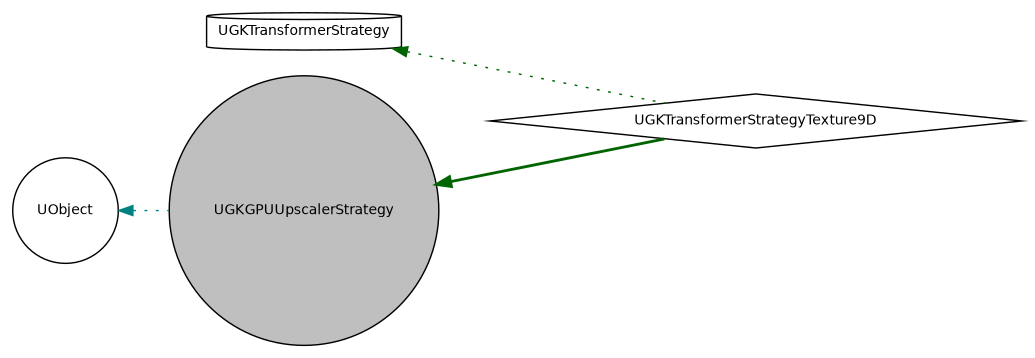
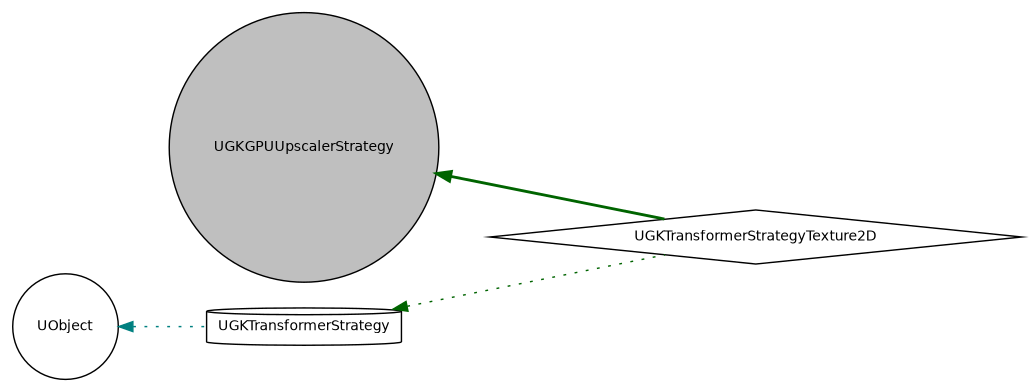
(756, 121) -> (756, 237)
(151, 211) -> (170, 327)
